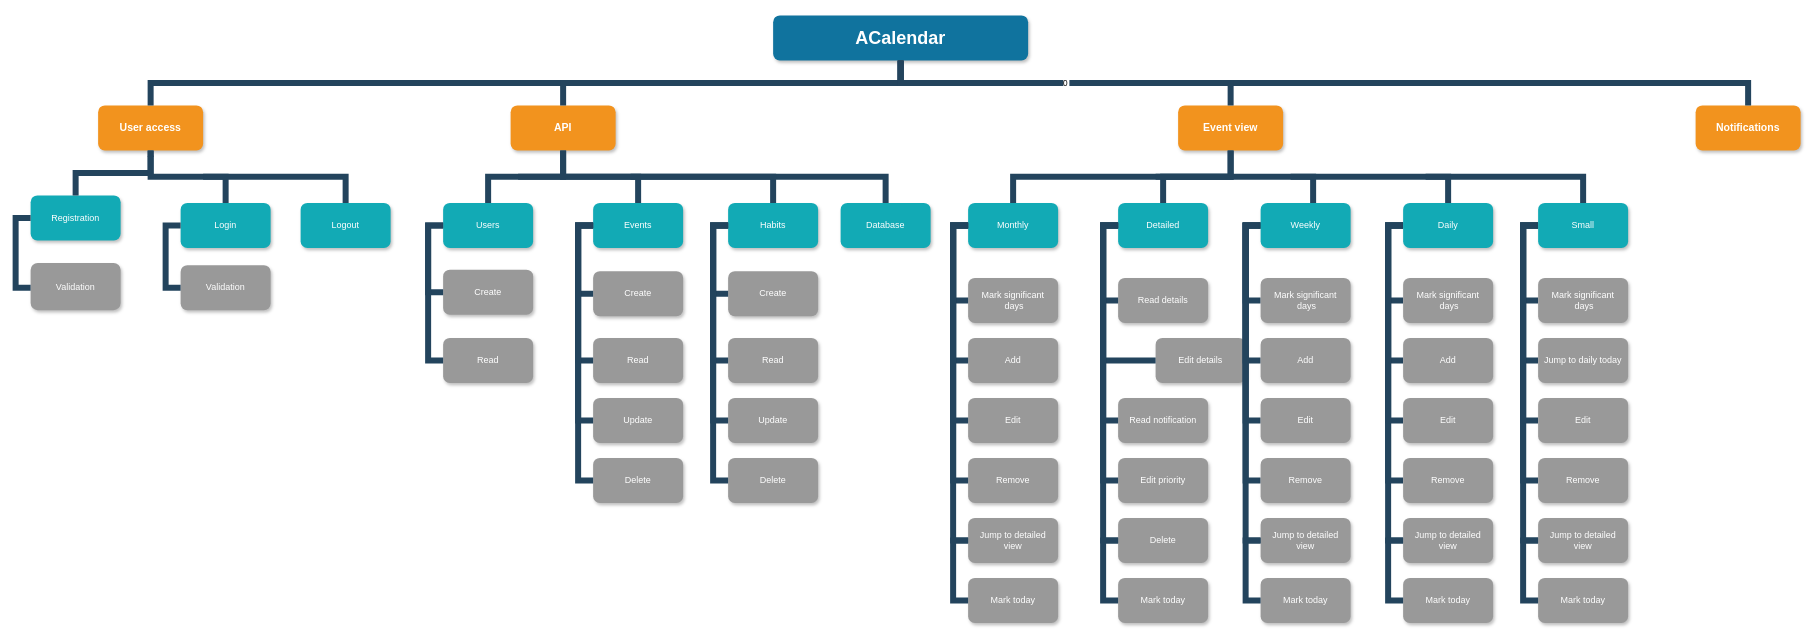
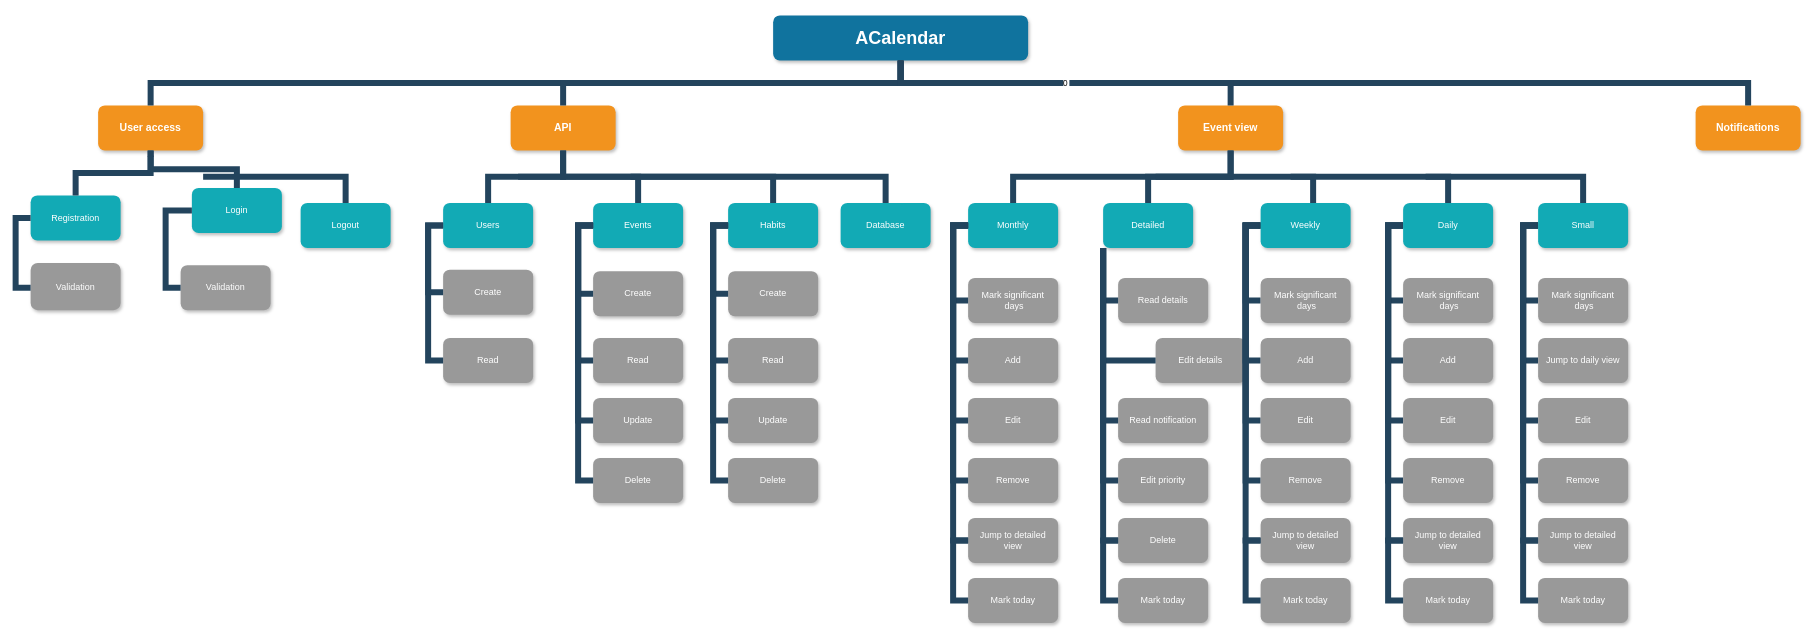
(225, 225) -> (237, 210)
(1163, 225) -> (1148, 225)
(1583, 360) -> (1583, 360)
